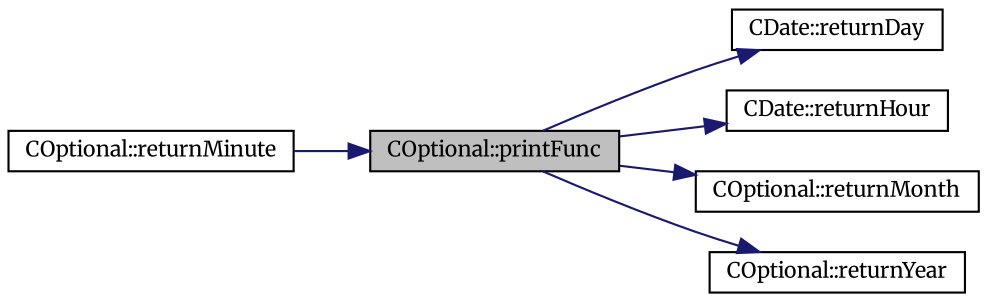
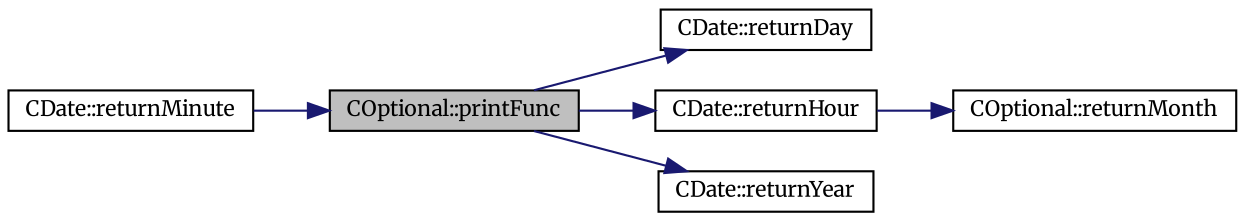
(151, 151) -> (131, 111)
(647, 169) -> (904, 111)
(837, 272) -> (766, 192)
